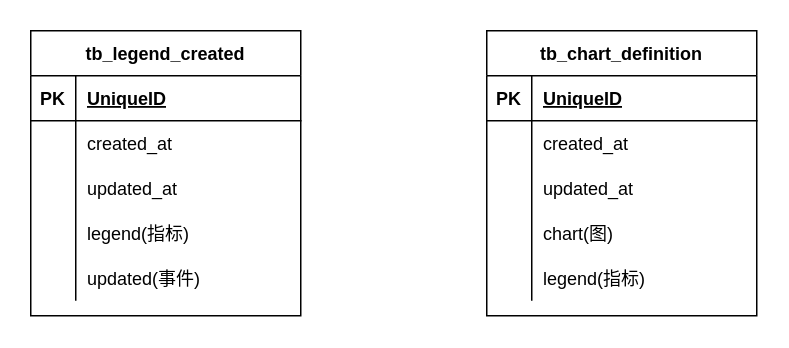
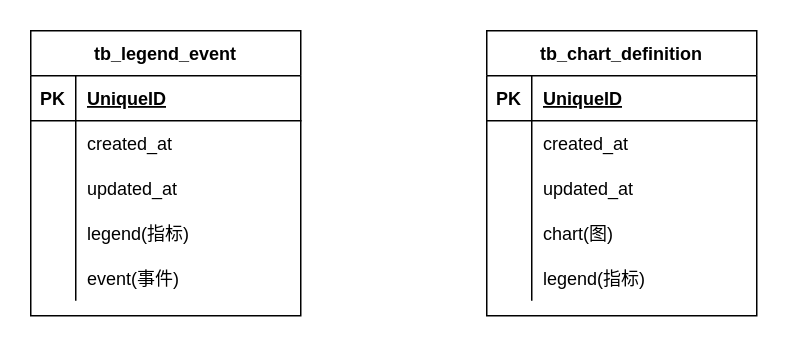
(165, 54) -> (165, 54)
(150, 279) -> (140, 279)
